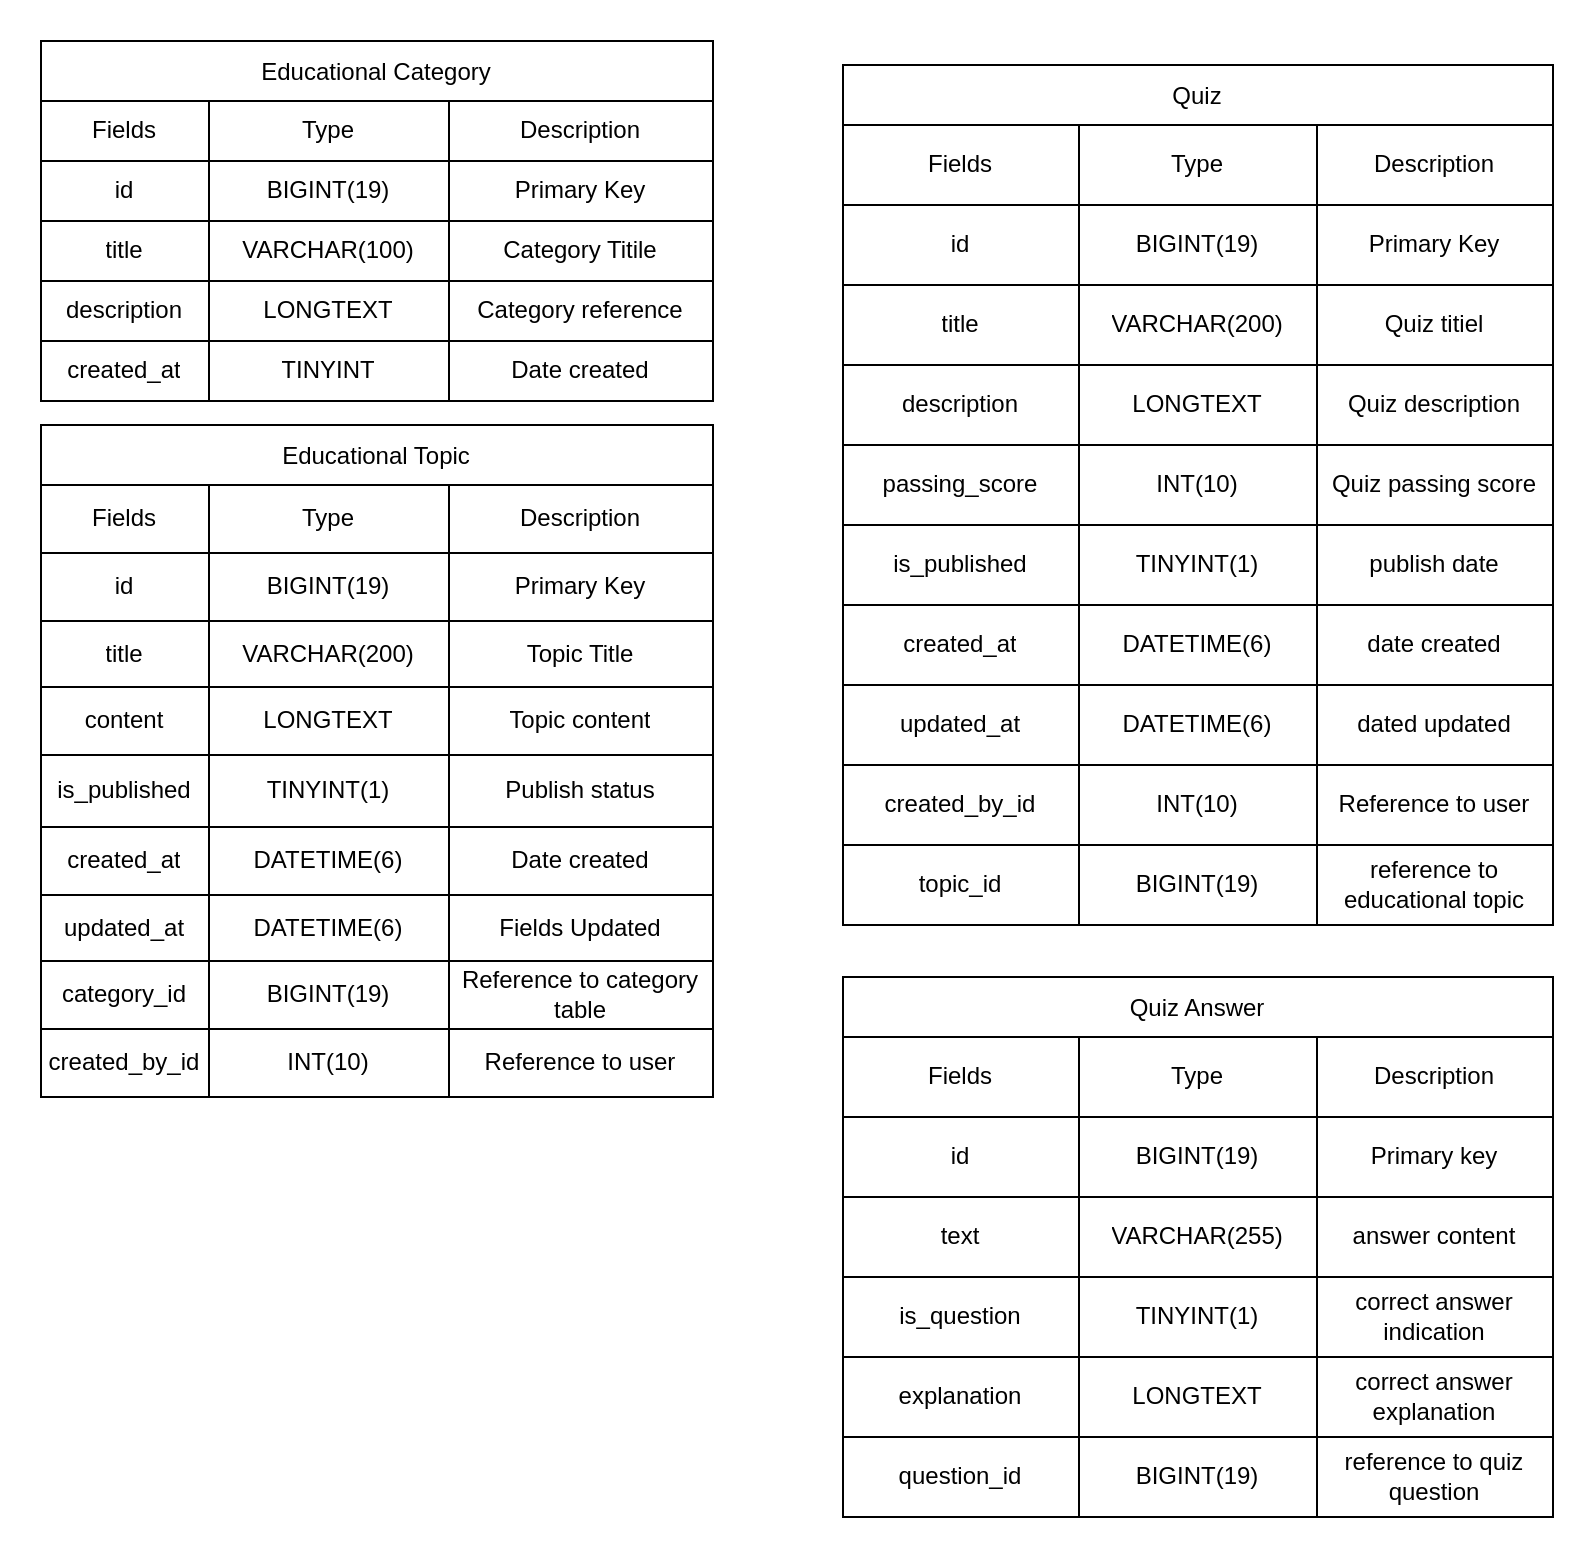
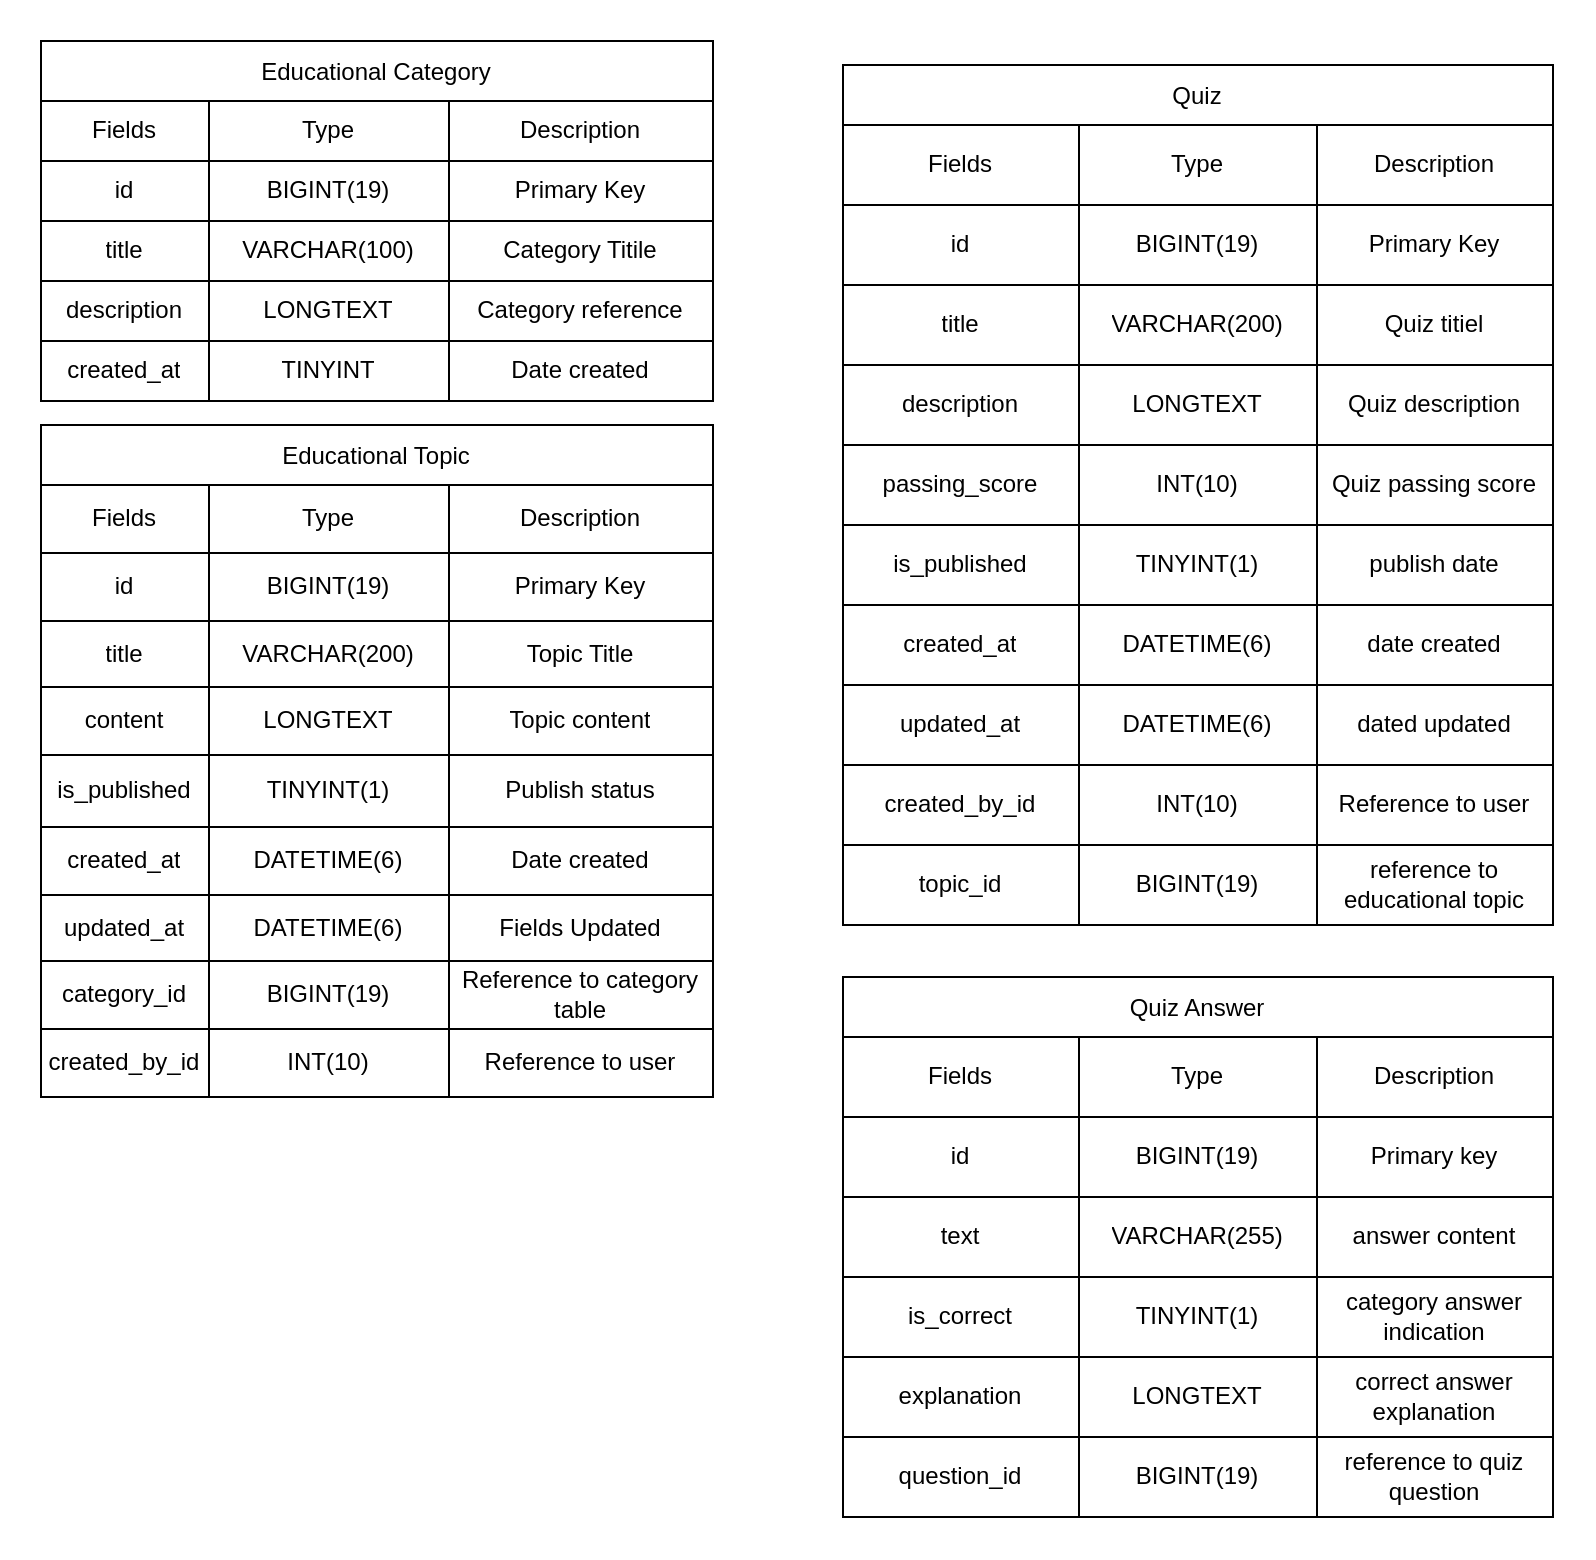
(961, 1317) -> (961, 1317)
(1435, 1317) -> (1435, 1317)
